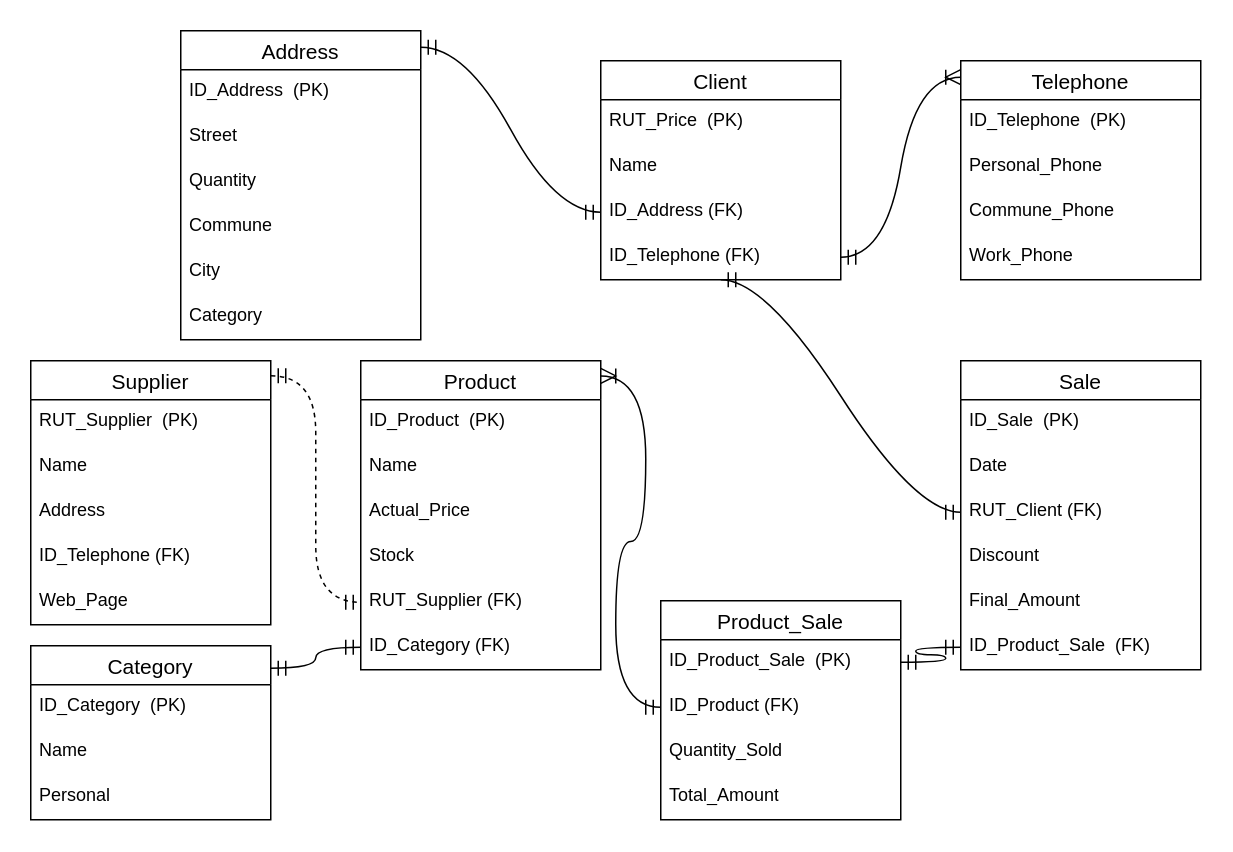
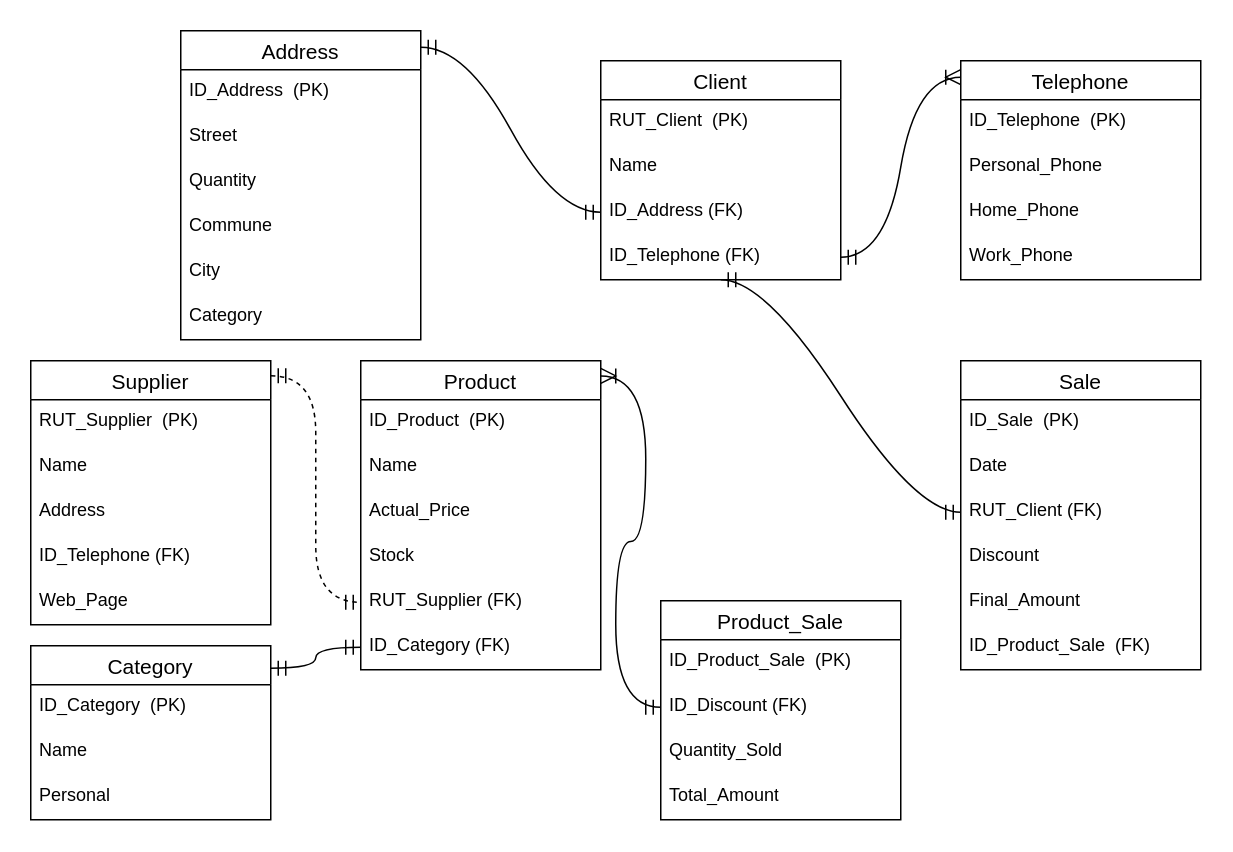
(681, 121) -> (683, 121)
(1035, 211) -> (1020, 211)
(932, 655) -> none
(743, 706) -> (746, 706)
